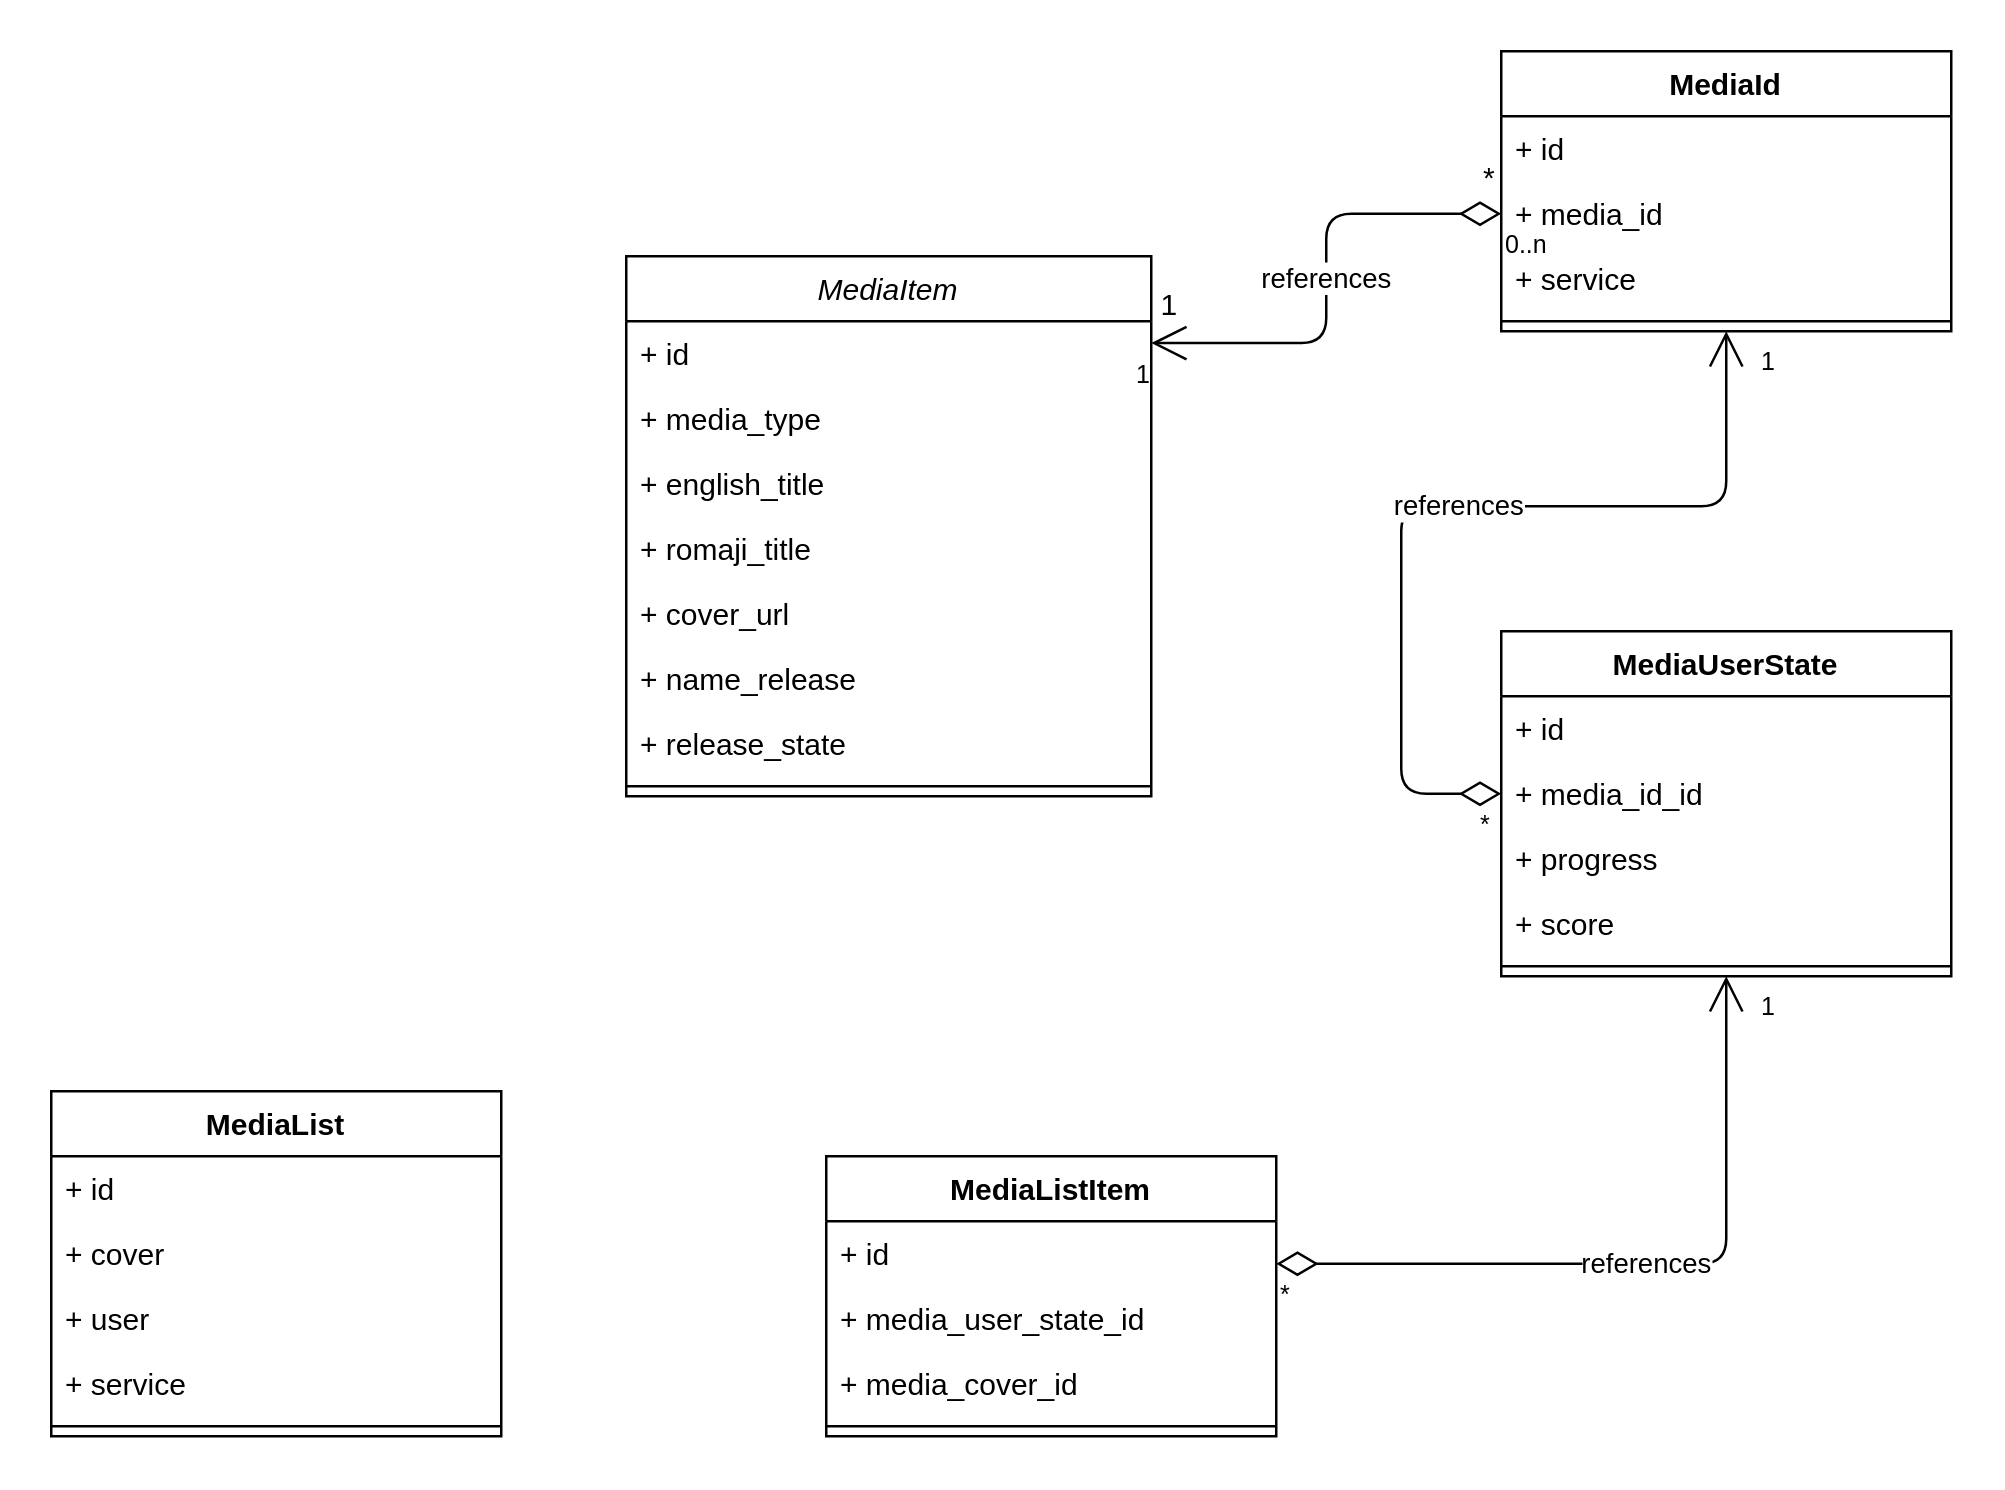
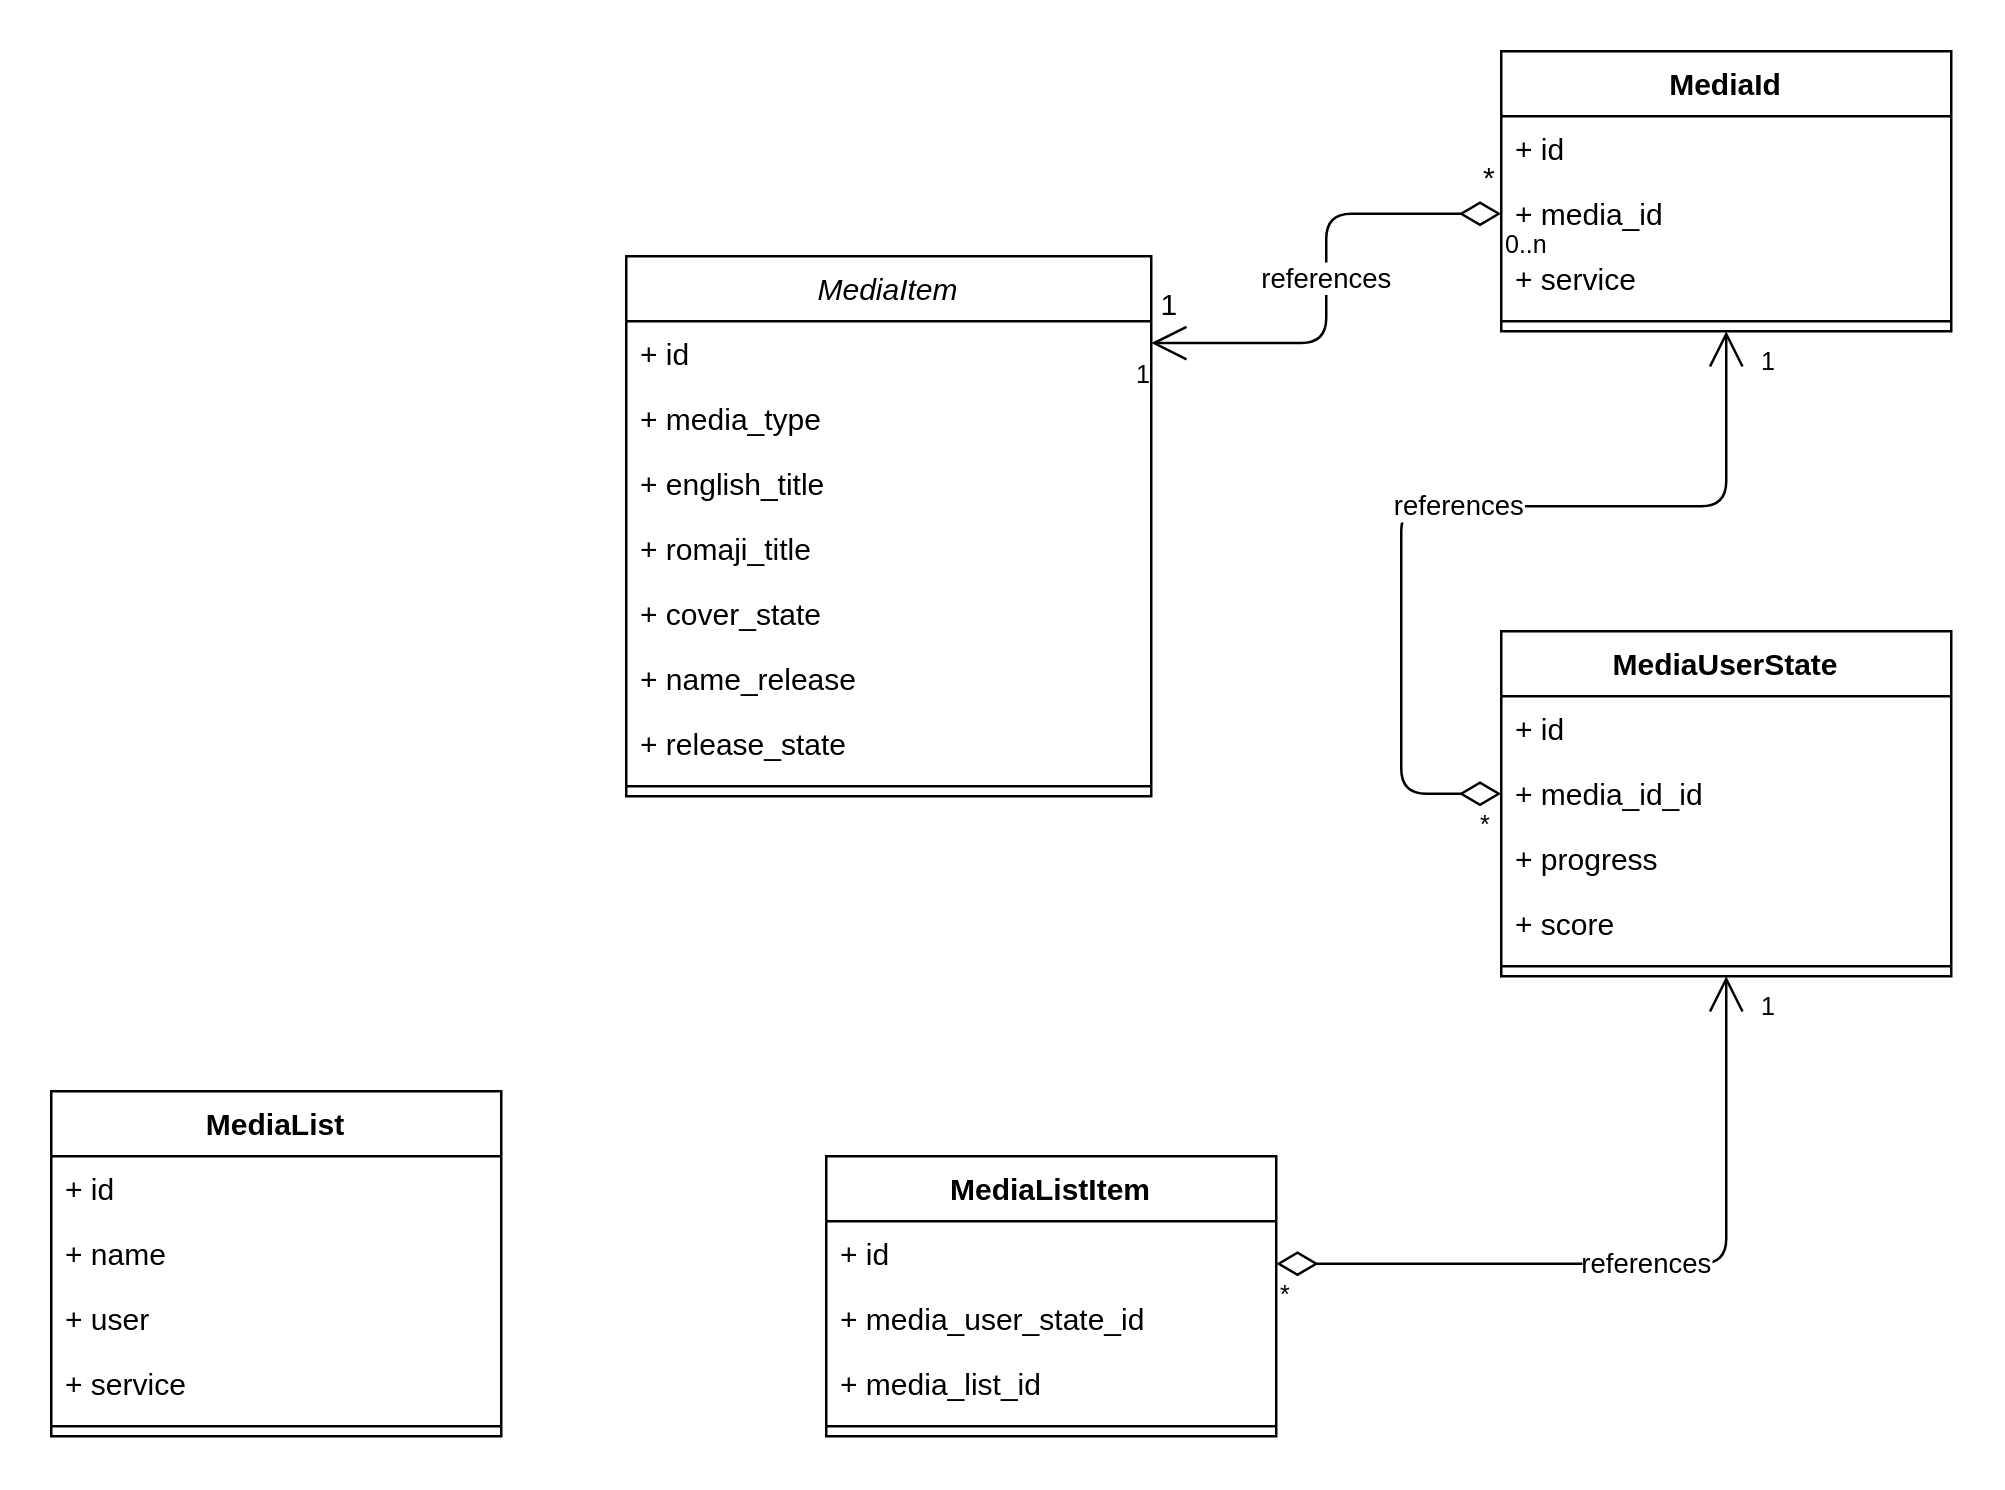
(725, 615) -> (745, 615)
(120, 1255) -> (112, 1255)
(963, 1385) -> (947, 1385)
